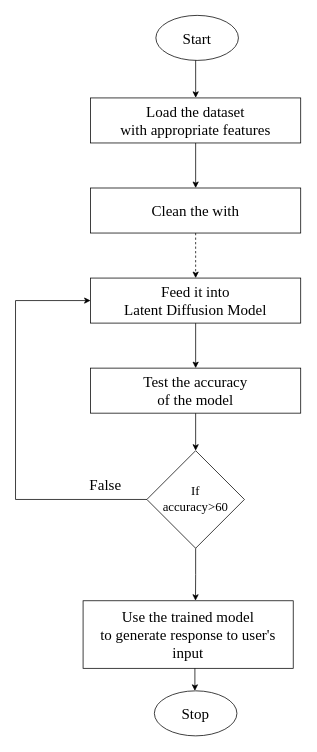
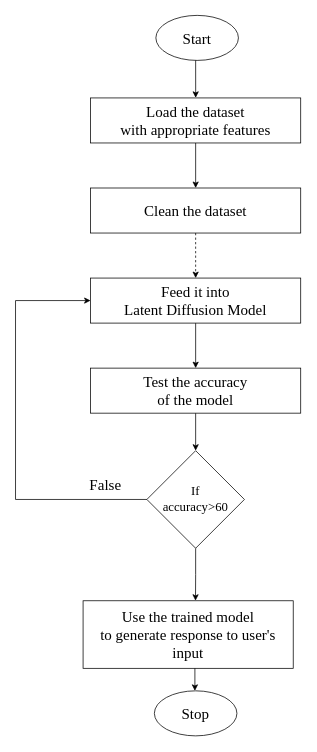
(195, 210) -> (195, 210)
